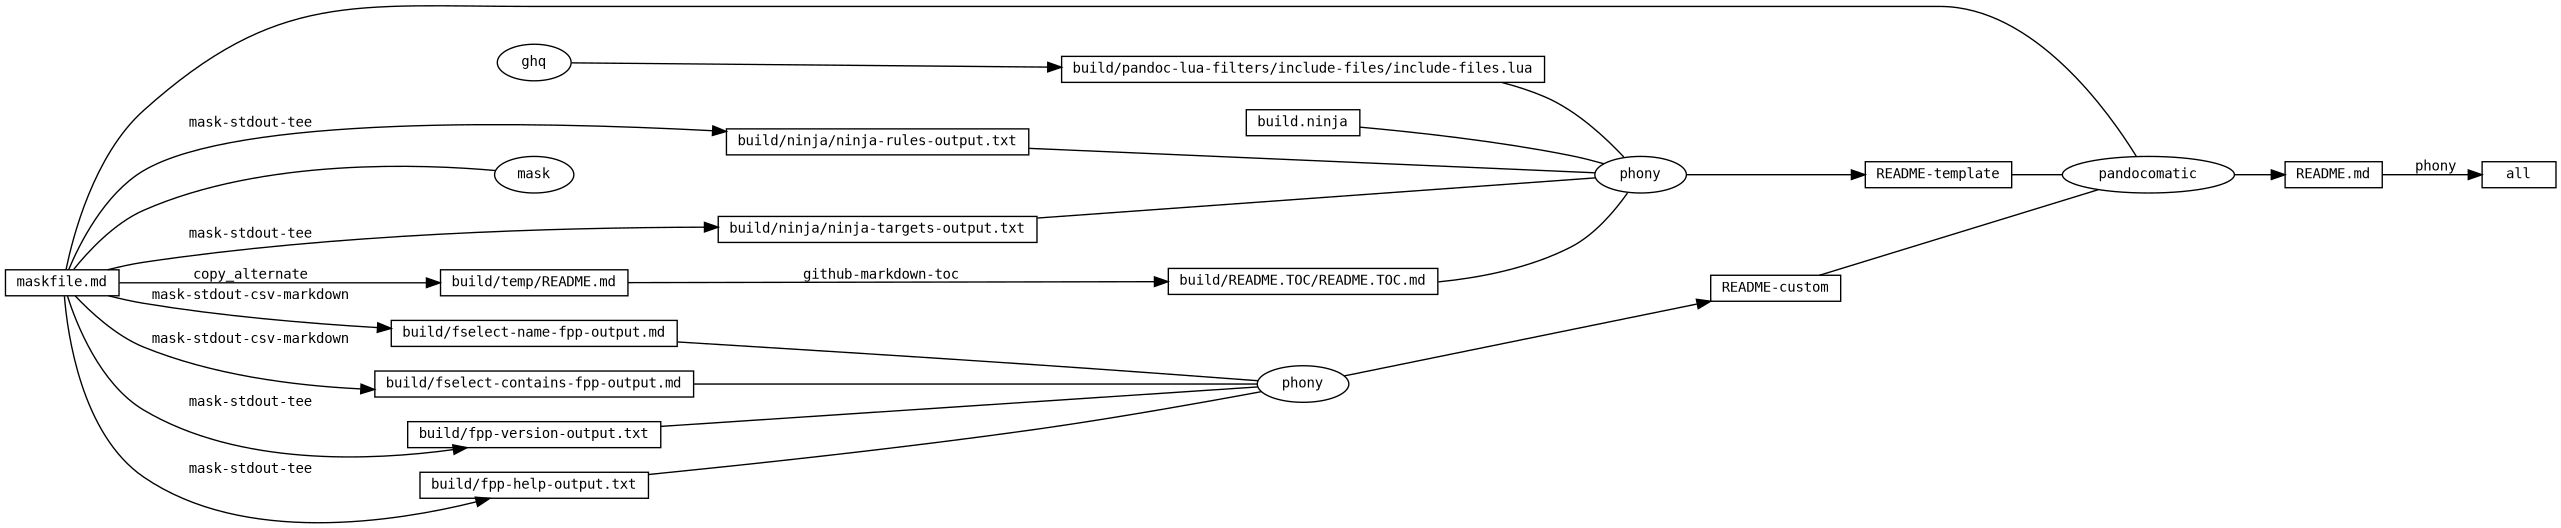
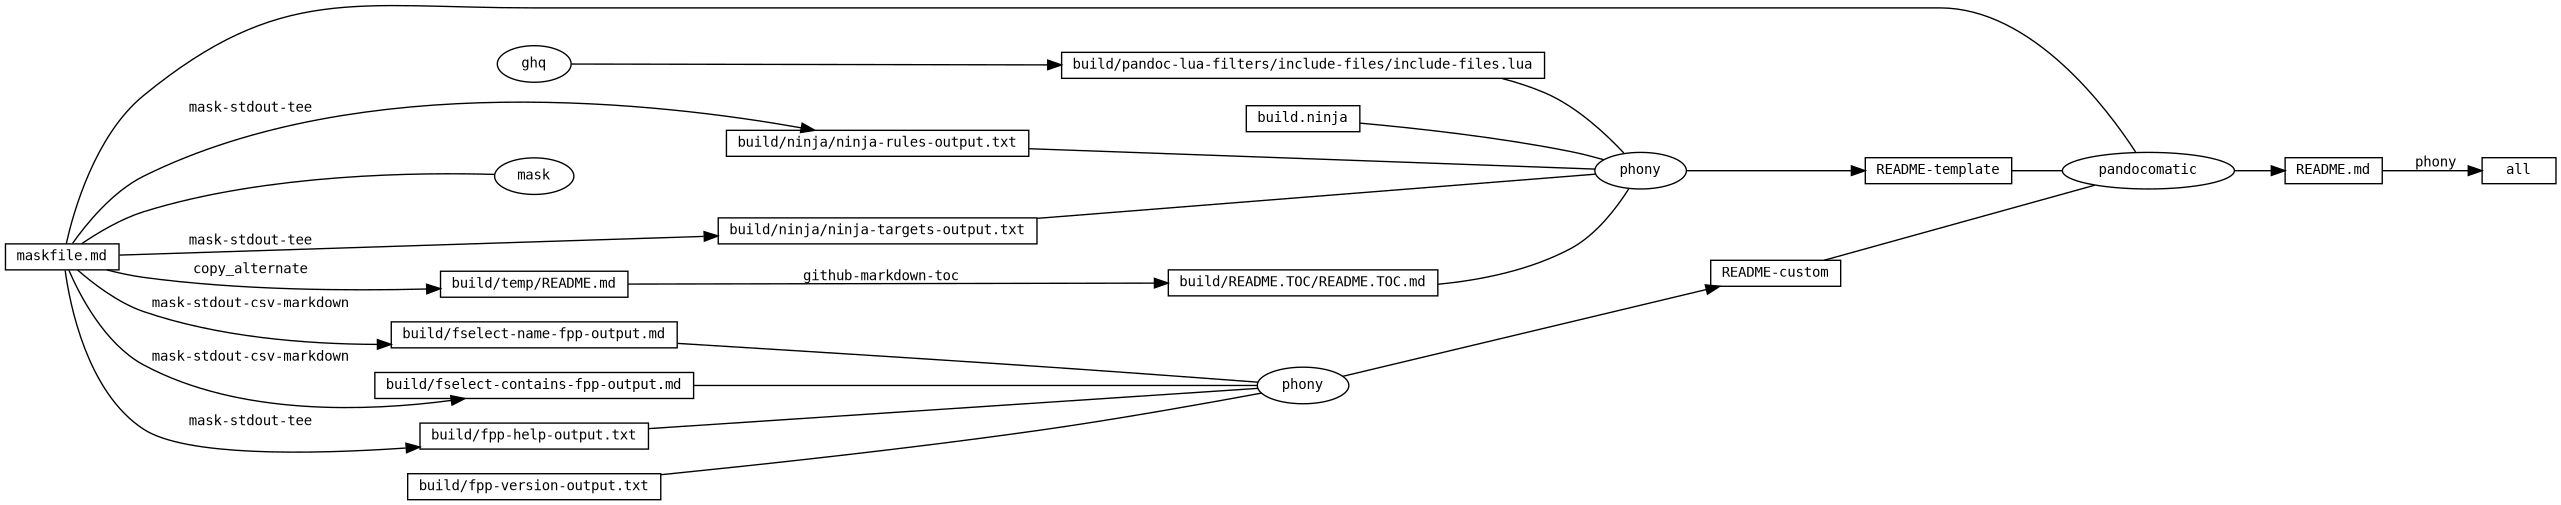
(226, 443) -> none
